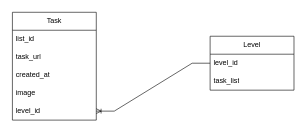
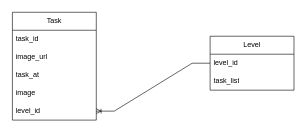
(27, 39) -> (29, 39)
(31, 57) -> (32, 57)
(36, 75) -> (30, 75)
